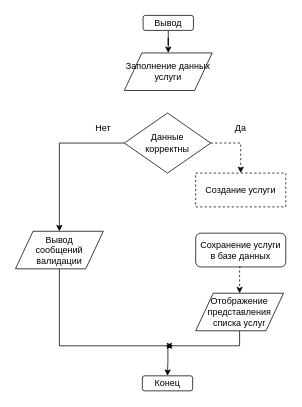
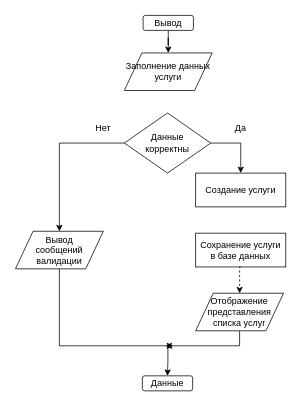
(238, 143) -> (238, 143)
(240, 190) -> (240, 190)
(240, 250) -> (240, 250)
(167, 383) -> (167, 383)
